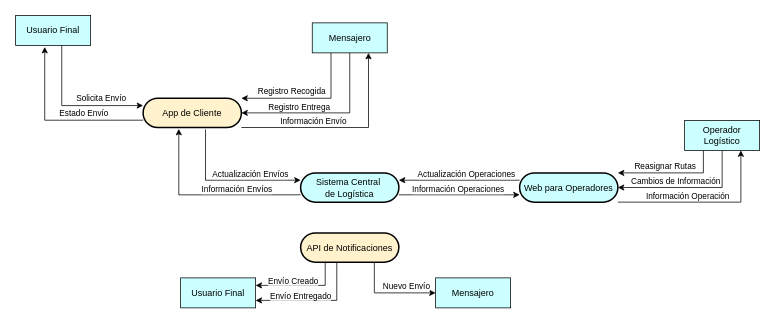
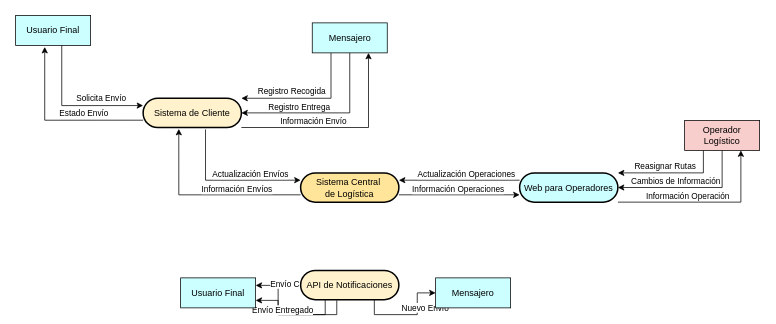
(192, 113) -> (192, 113)
(722, 135) -> (722, 135)
(350, 188) -> (350, 188)
(350, 248) -> (350, 285)
